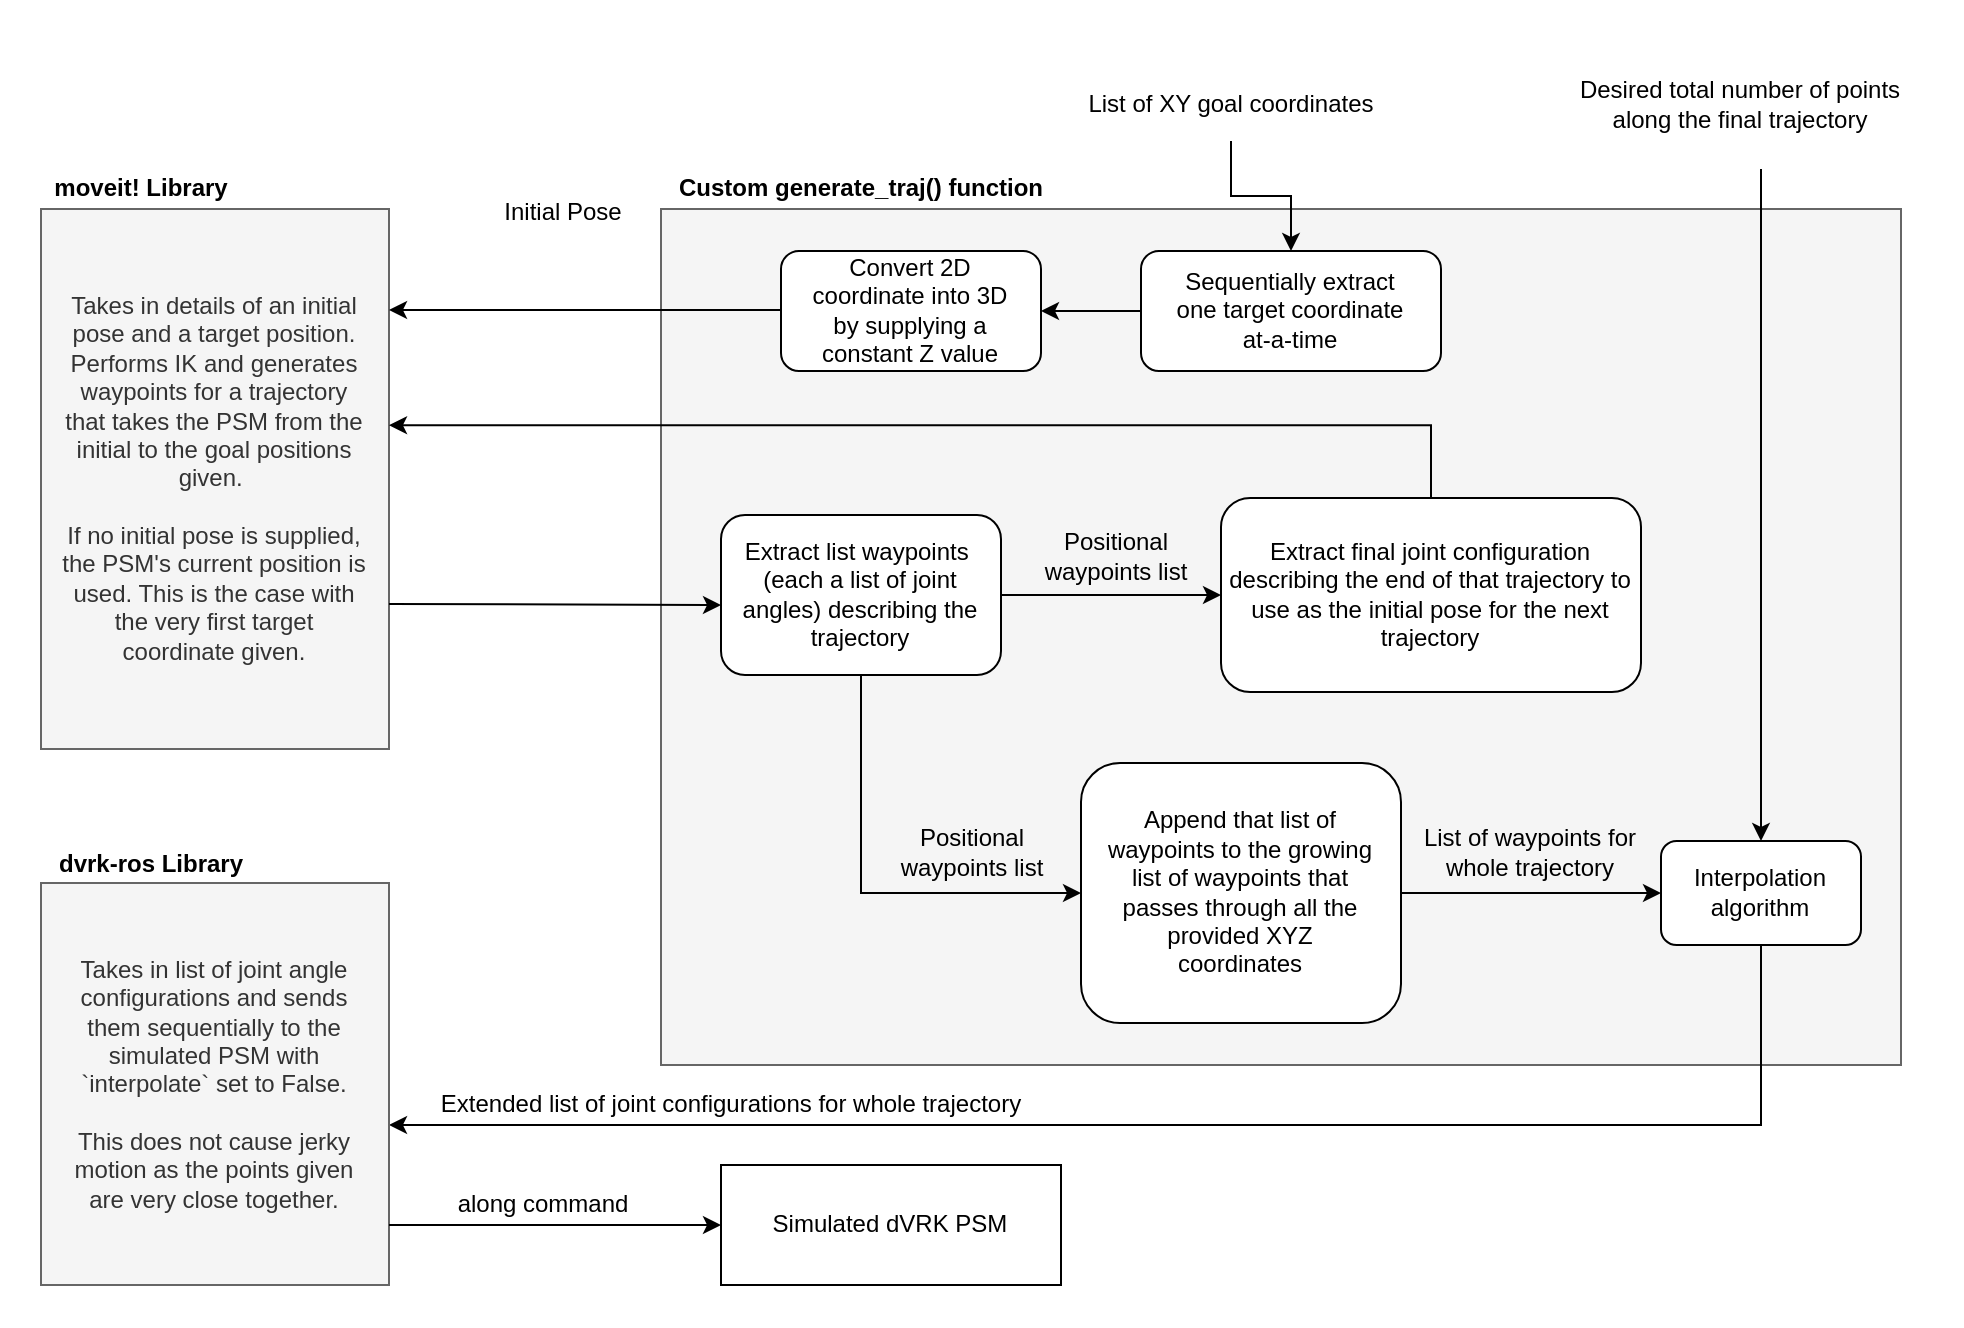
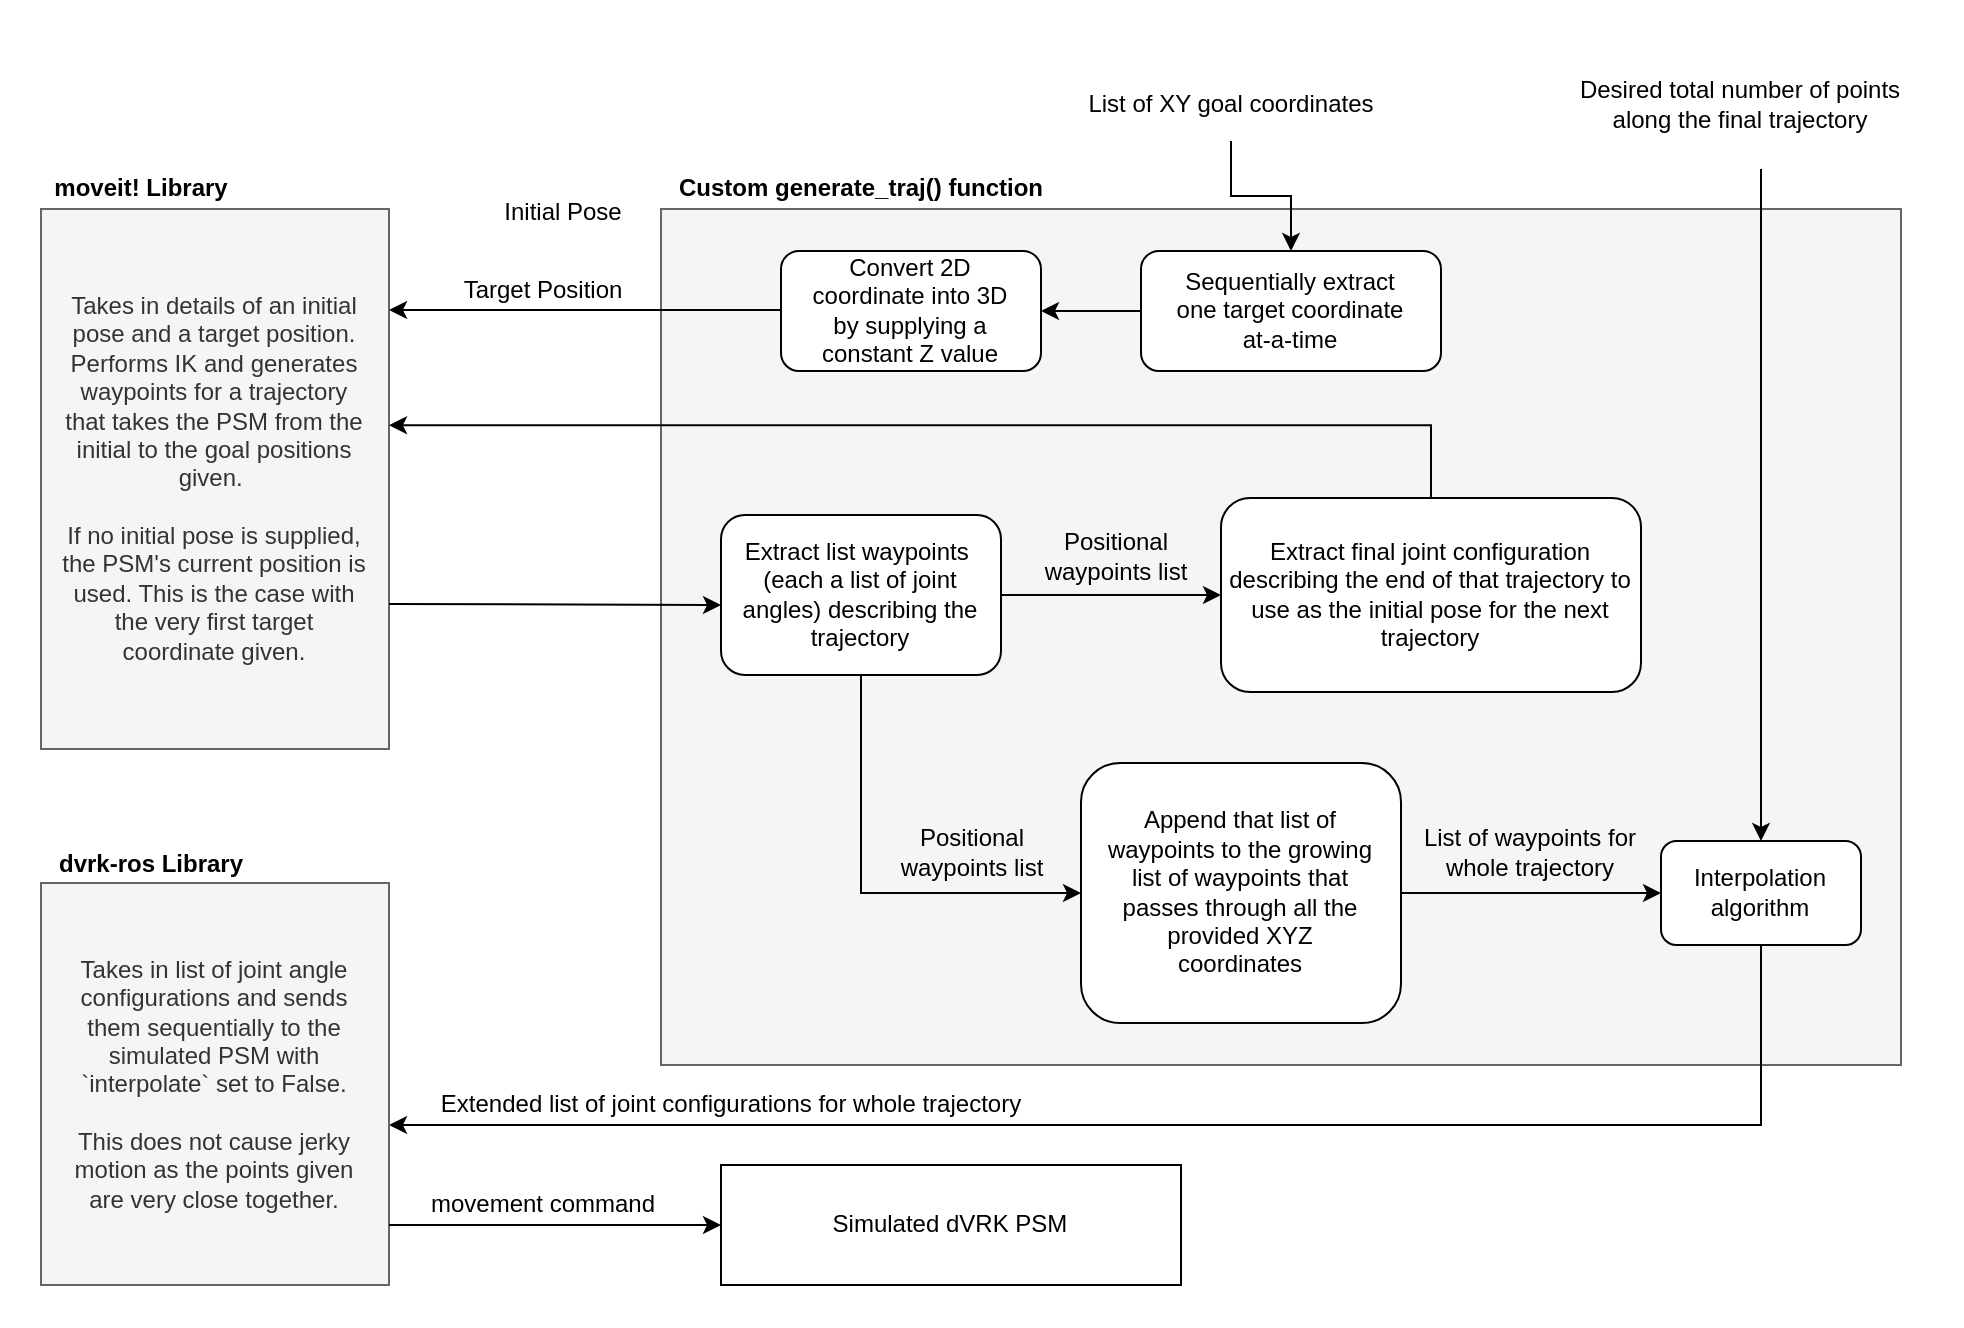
none -> (543, 291)
(544, 1205) -> (544, 1205)
(891, 1225) -> (951, 1225)
